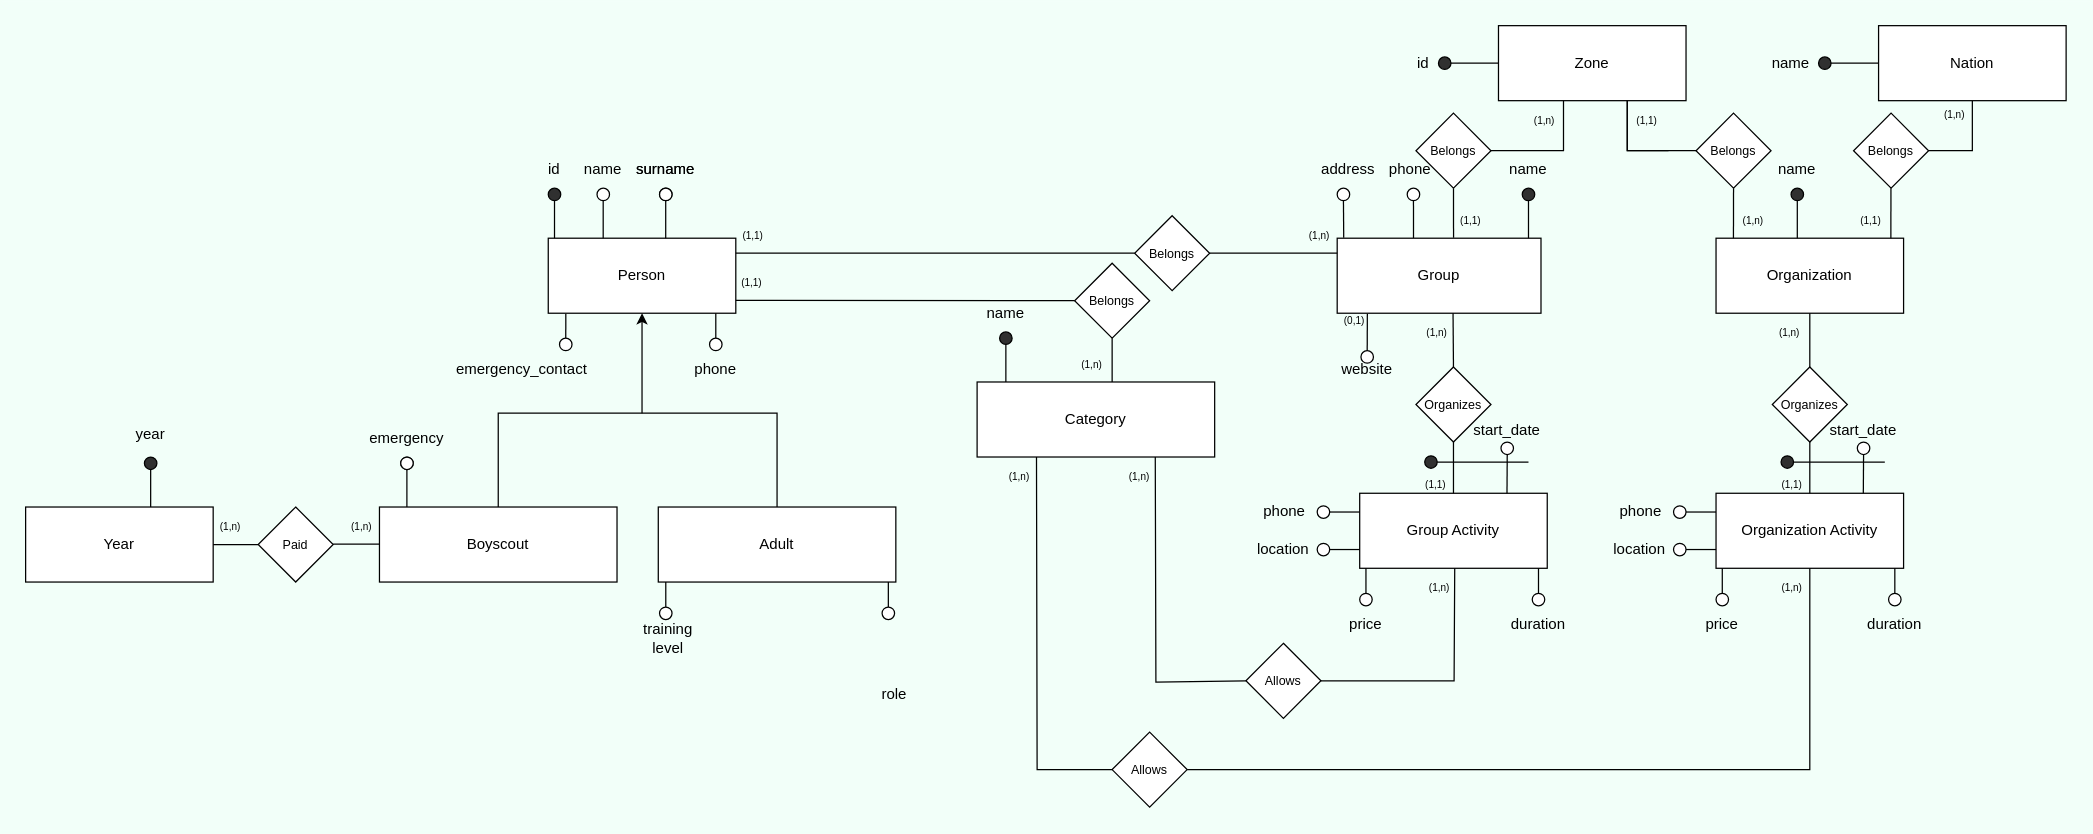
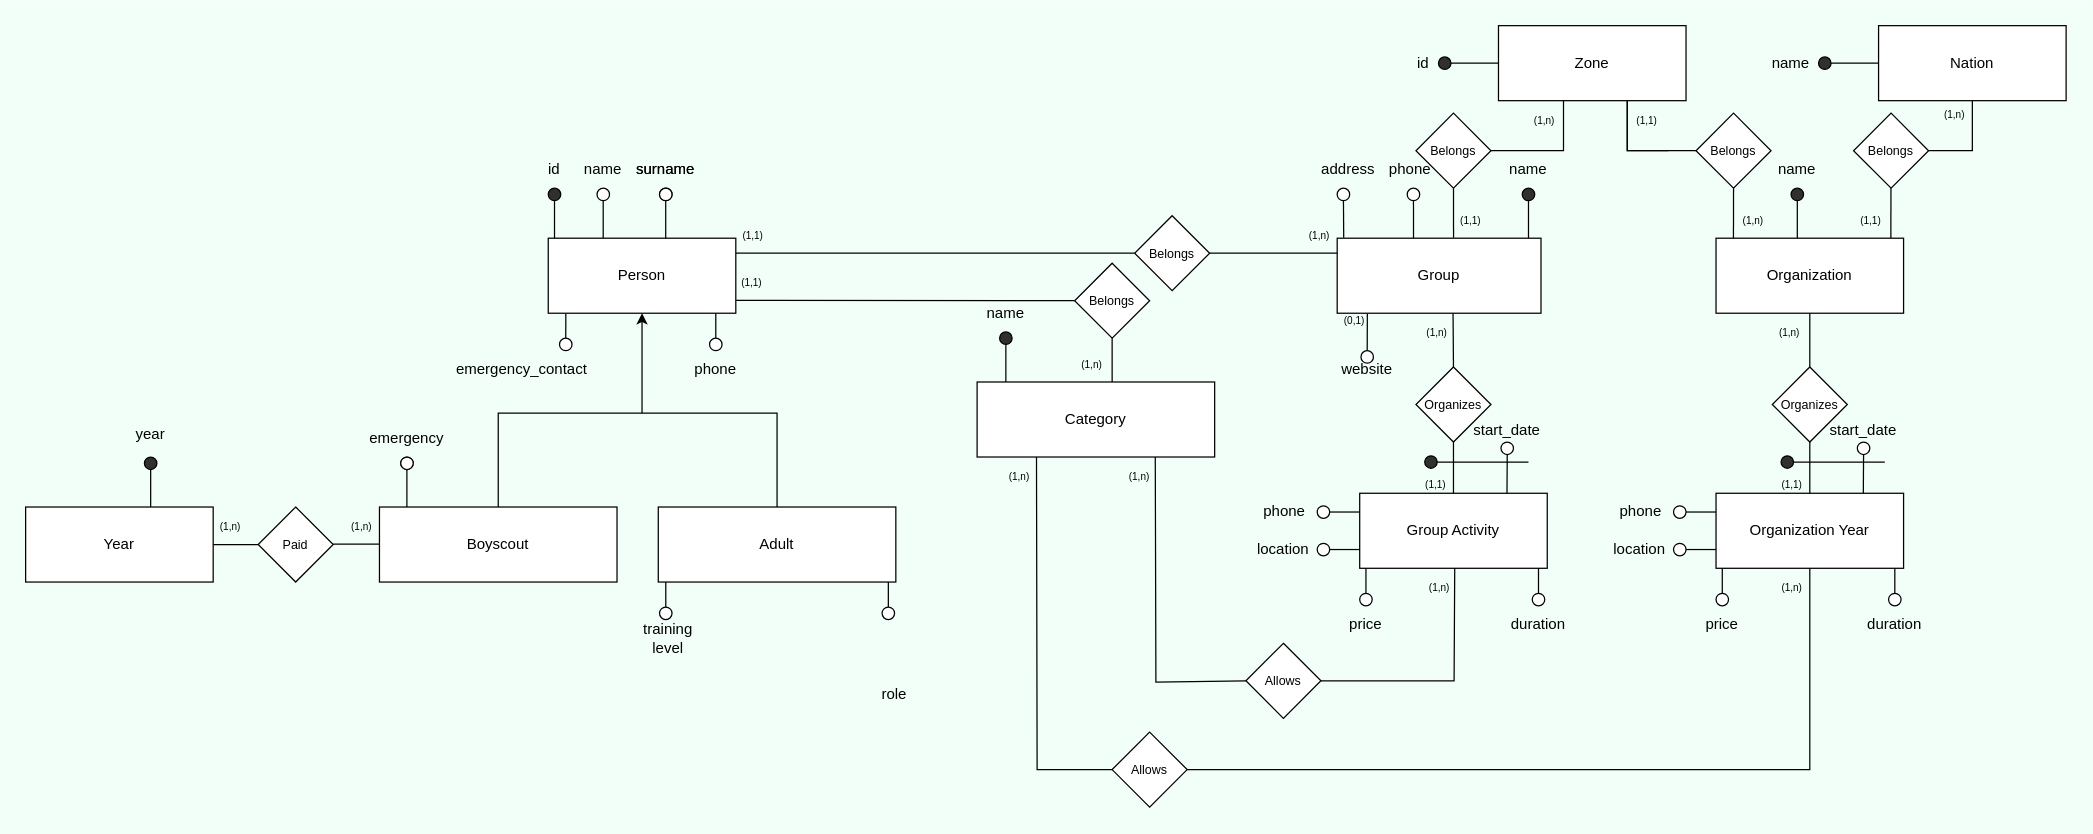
(1809, 531) -> (1809, 531)
